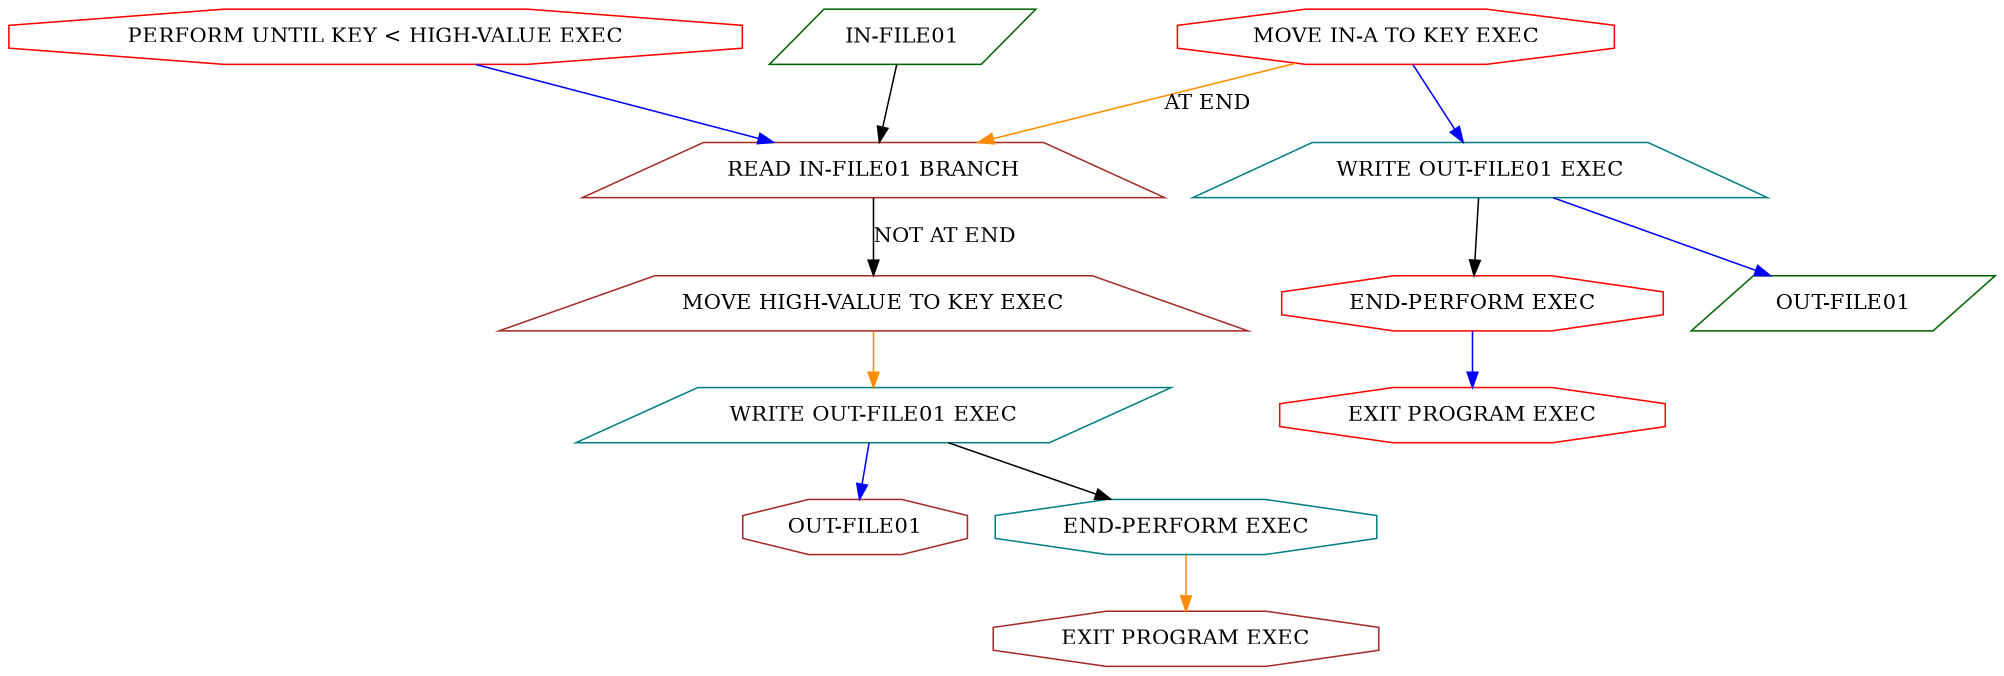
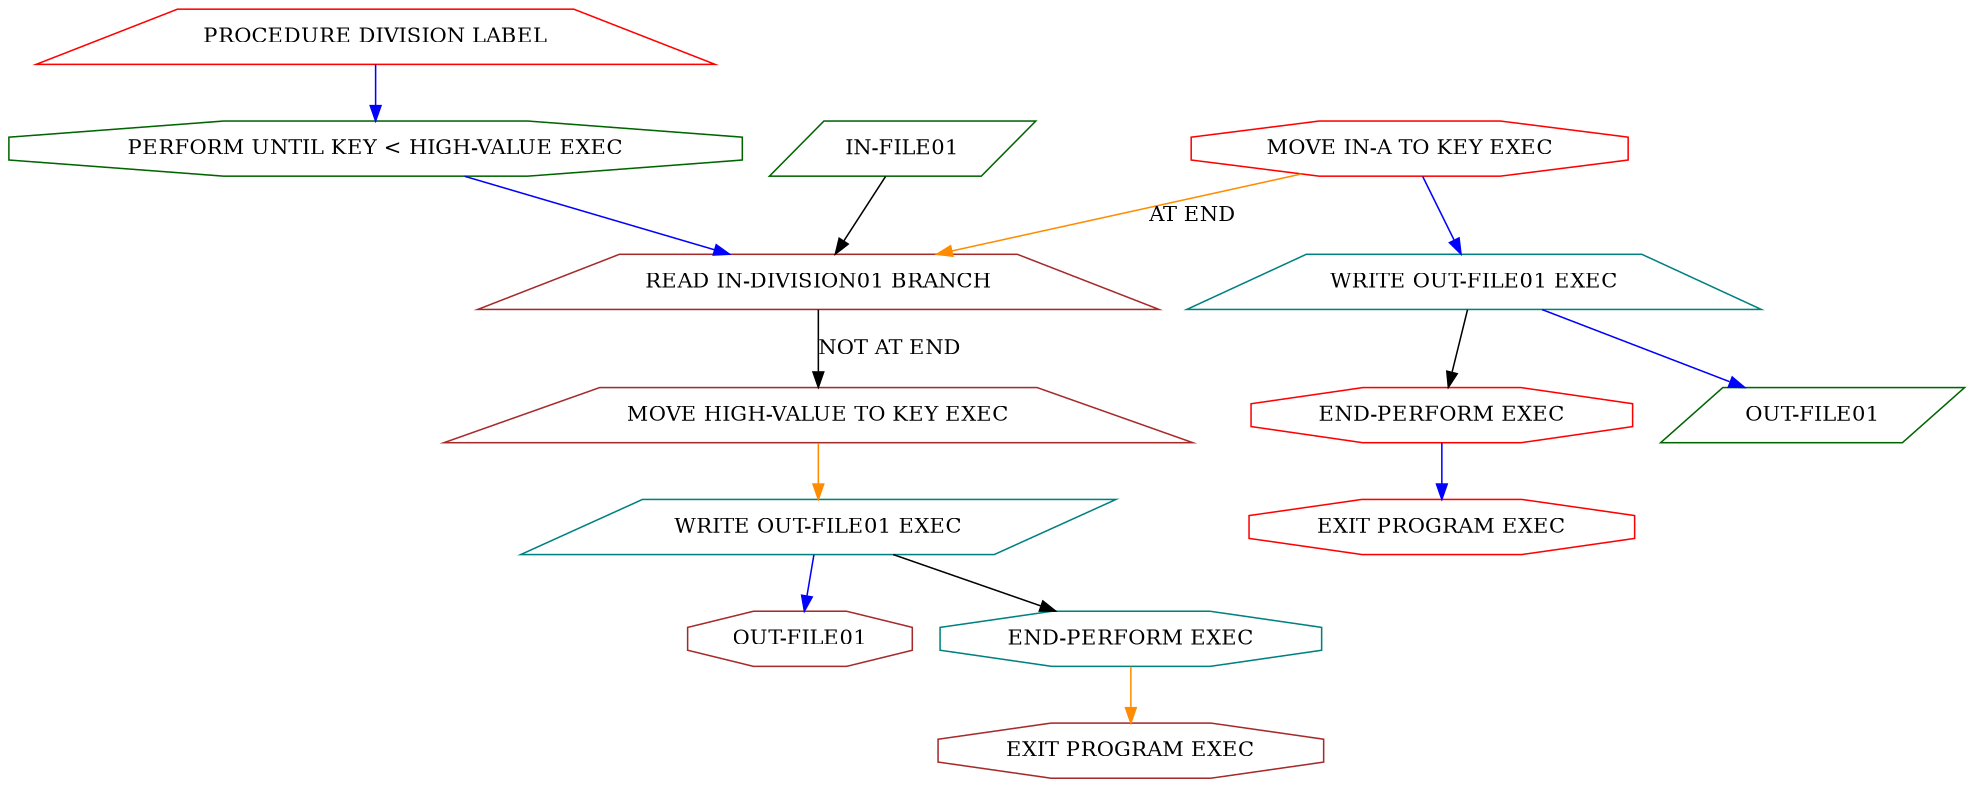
none -> (376, 37)
(376, 37) -> (376, 149)
(873, 170) -> (818, 282)
